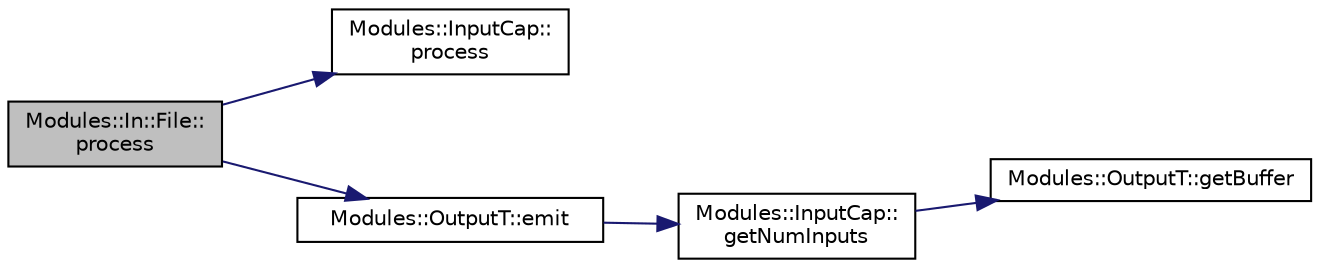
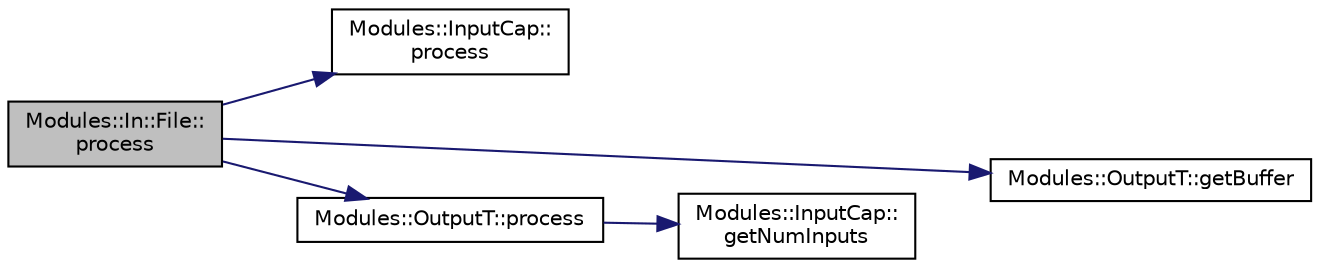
(946, 207) -> (596, 155)
(450, 220) -> (450, 220)
